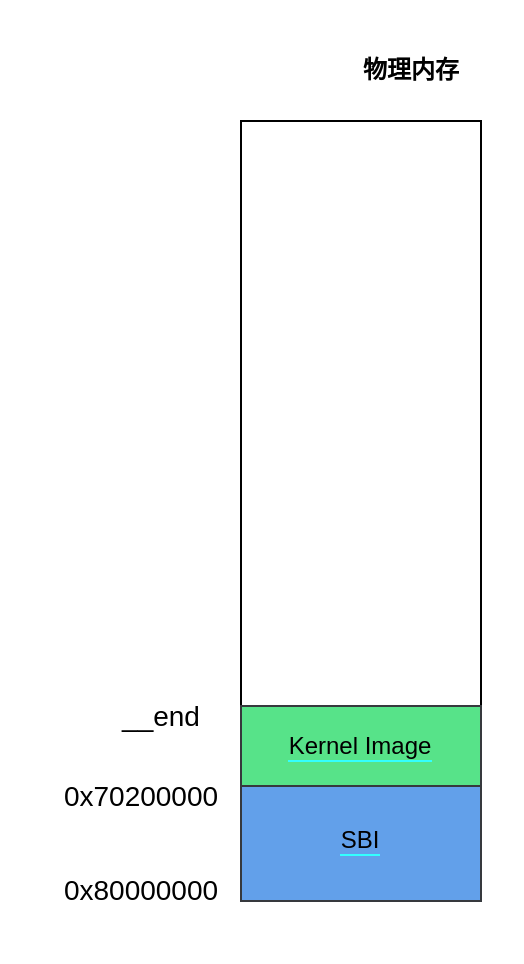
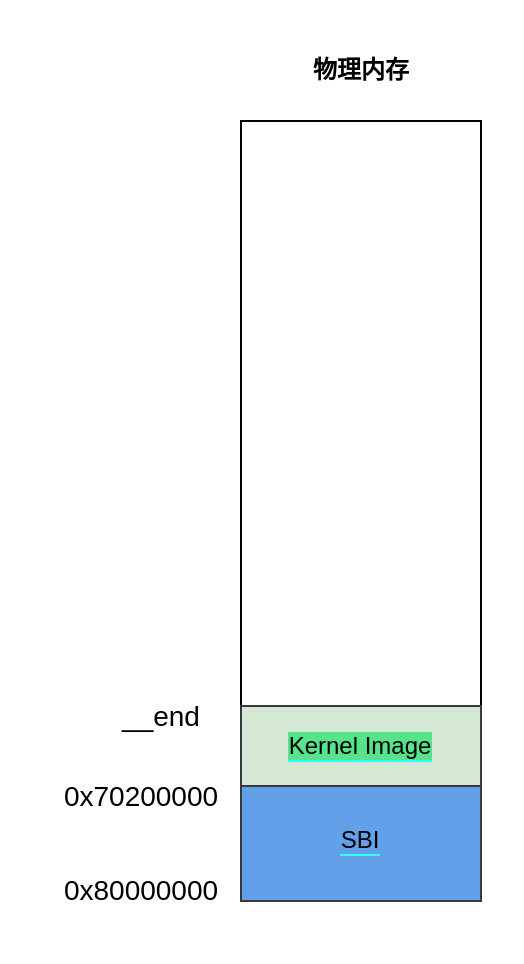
(411, 71) -> (361, 71)
(361, 746) -> (361, 746)
